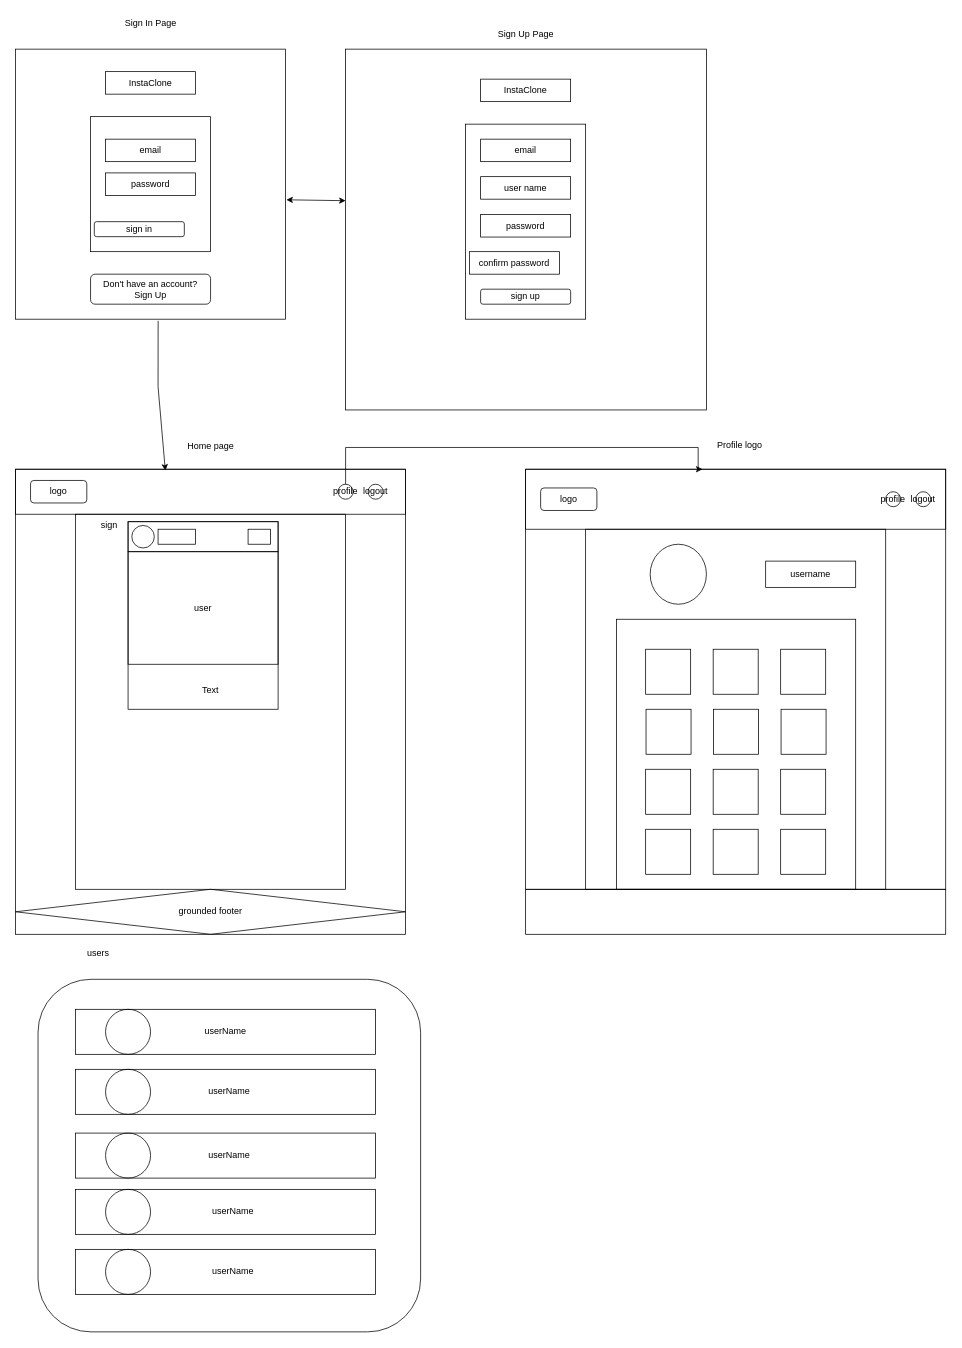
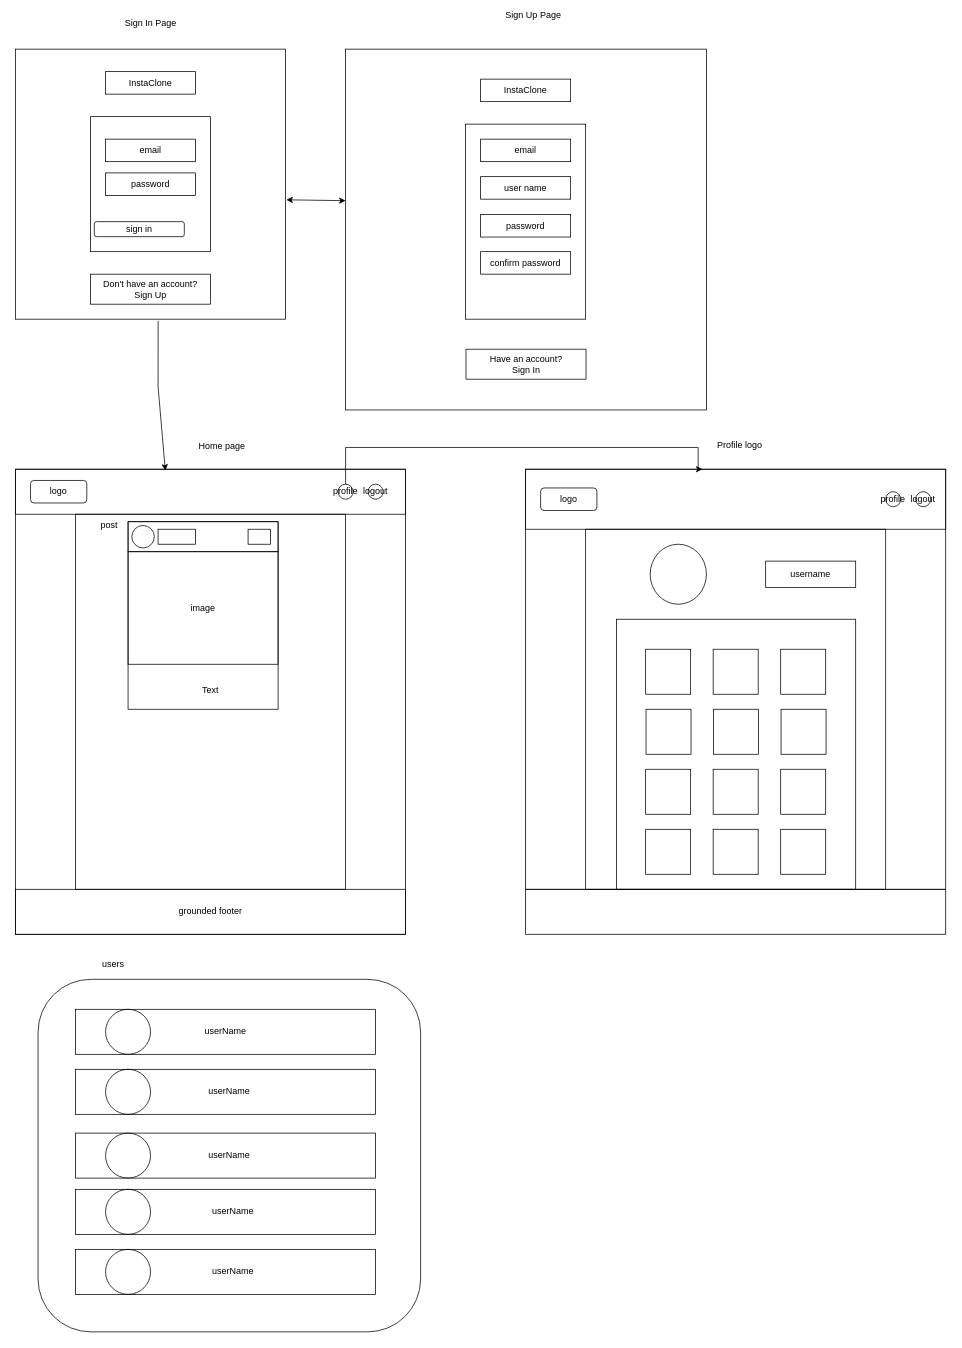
(525, 34) -> (533, 15)
(514, 263) -> (525, 263)
(150, 289) -> (150, 289)
(525, 297) -> none
none -> (526, 364)
(210, 447) -> (222, 447)
(109, 525) -> (109, 525)
(203, 608) -> (203, 608)
(210, 912) -> (210, 912)
(98, 953) -> (113, 964)
